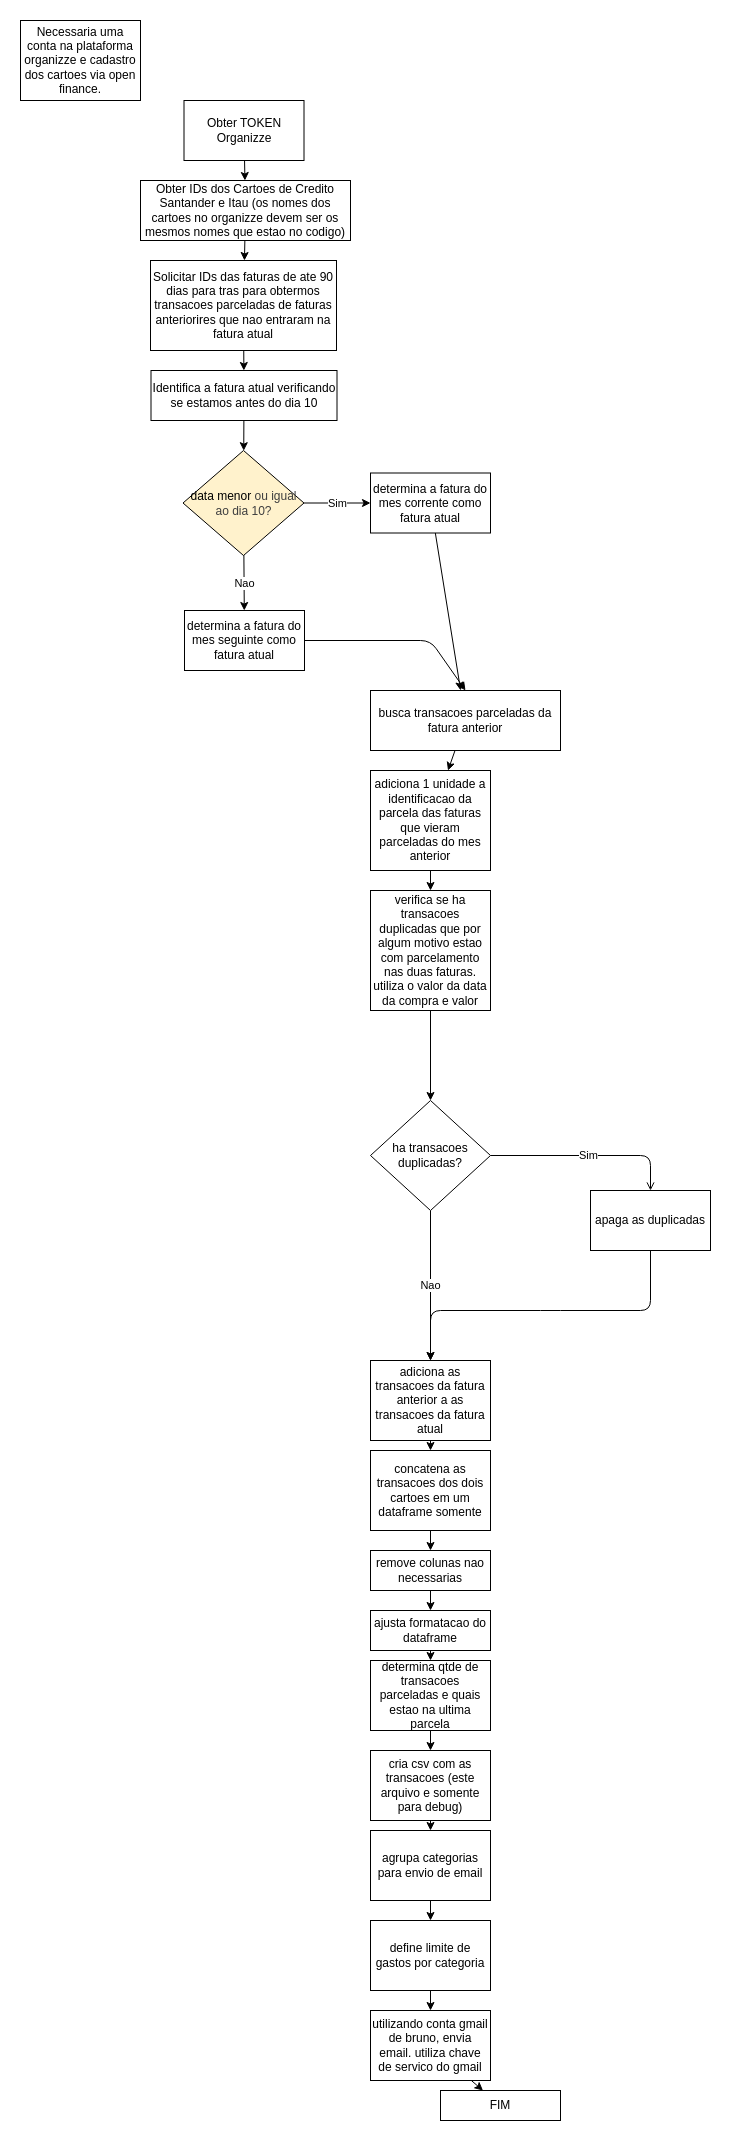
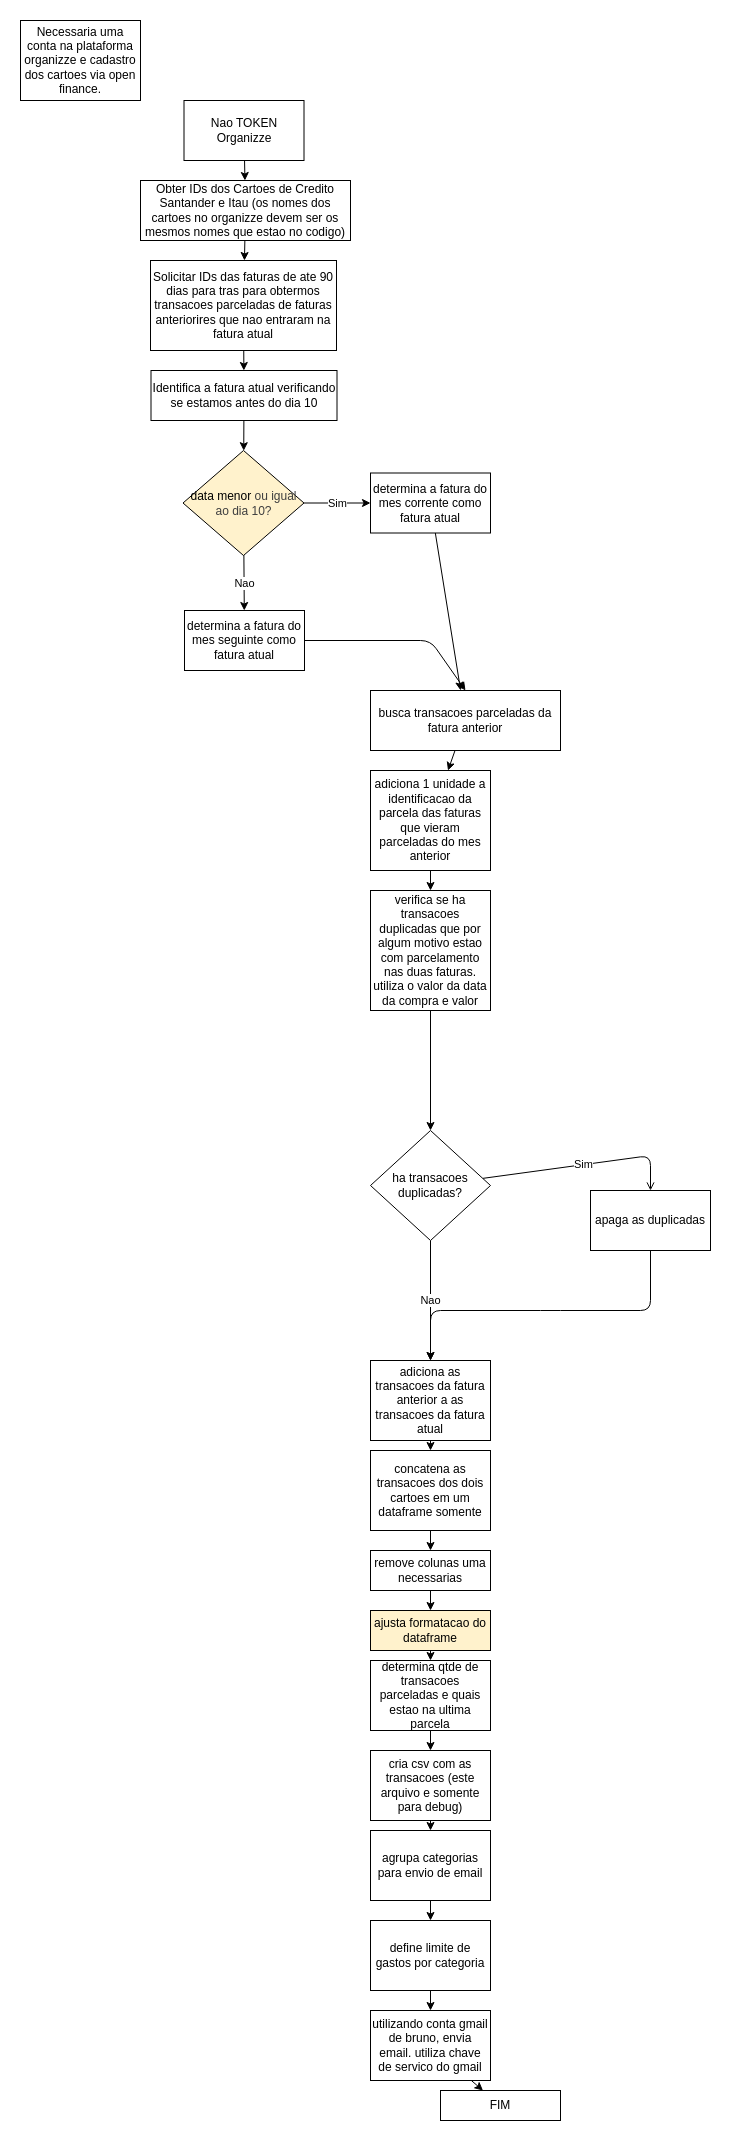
(245, 131) -> (245, 131)
(431, 1156) -> (431, 1186)
(431, 1571) -> (431, 1571)
(431, 1631) -> (431, 1631)
